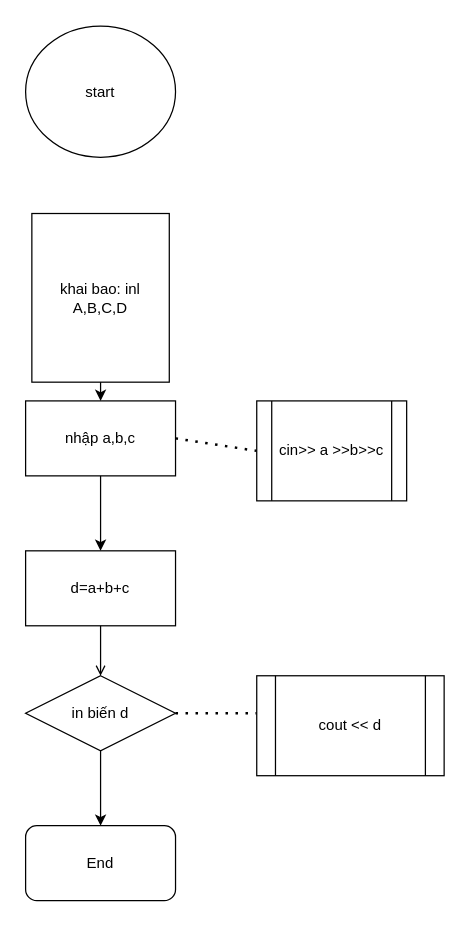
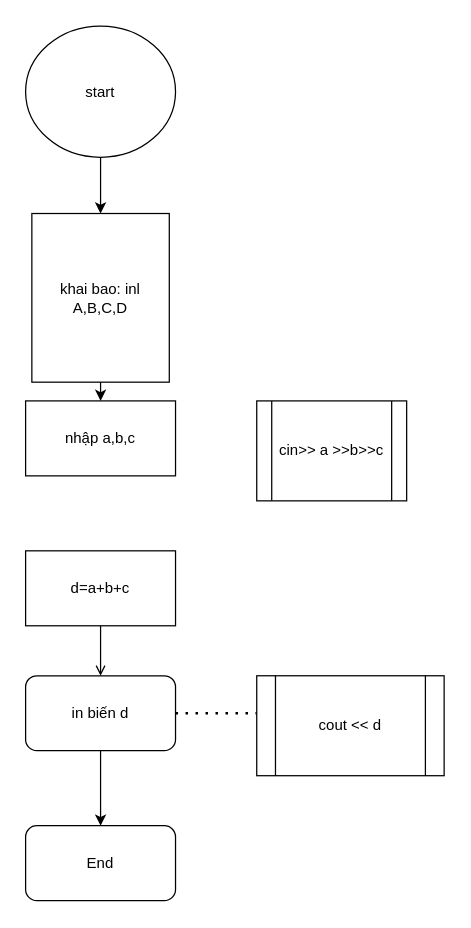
none -> (101, 181)
(216, 444) -> none
(101, 509) -> none
(101, 713) -> (101, 713)
